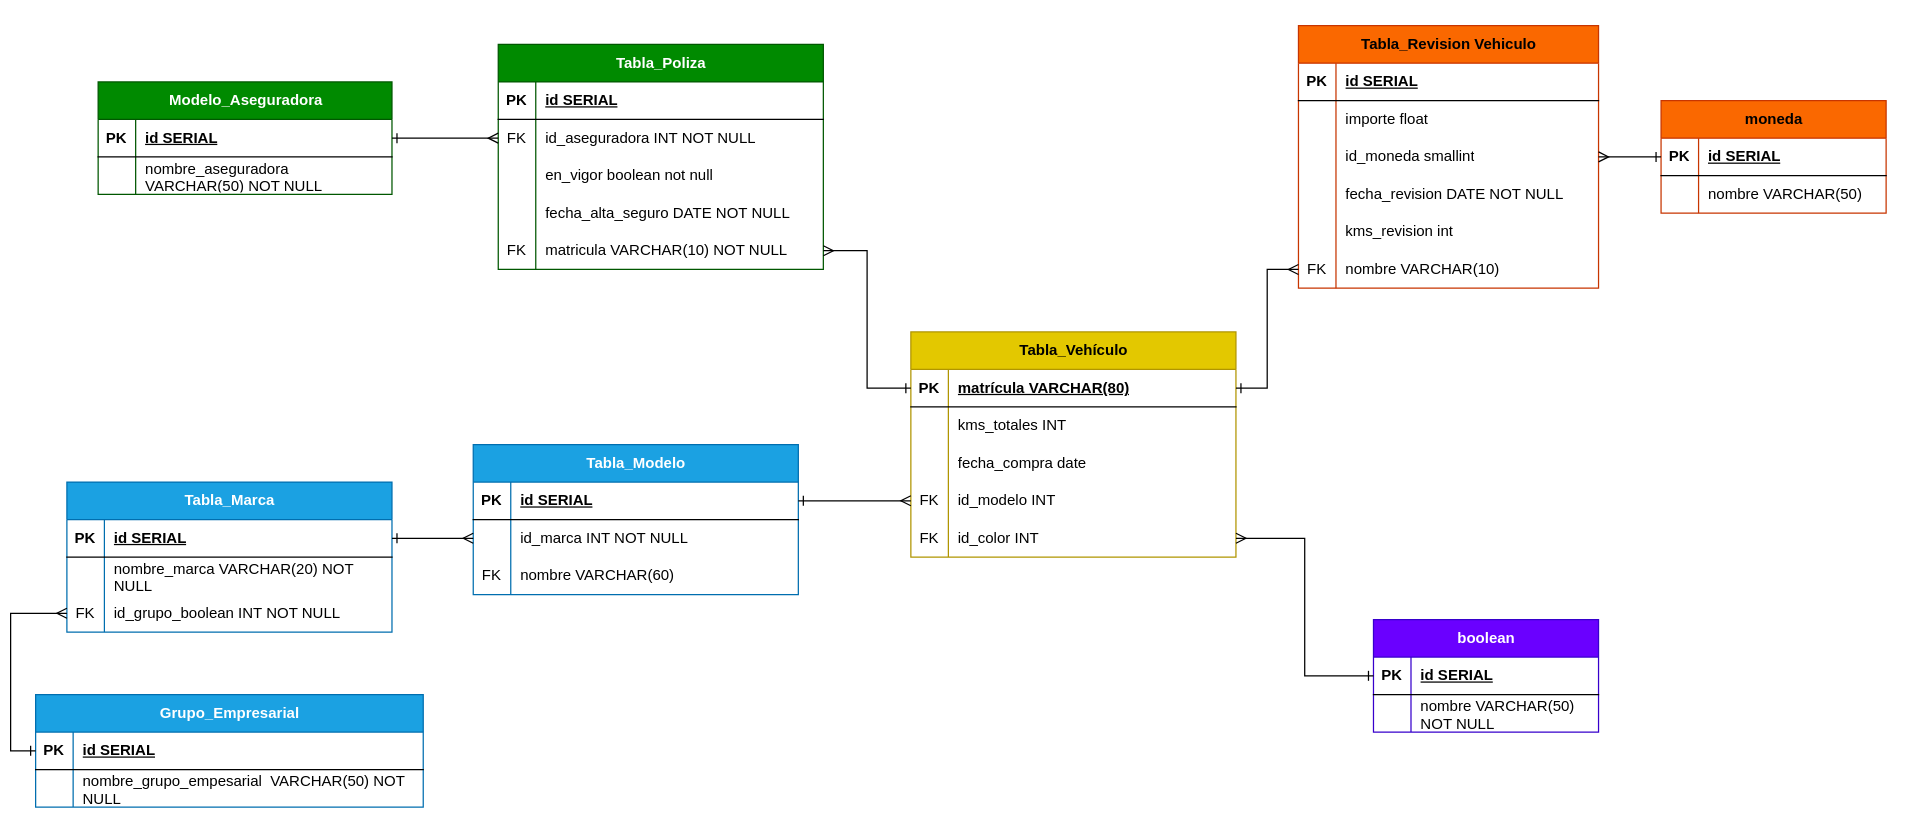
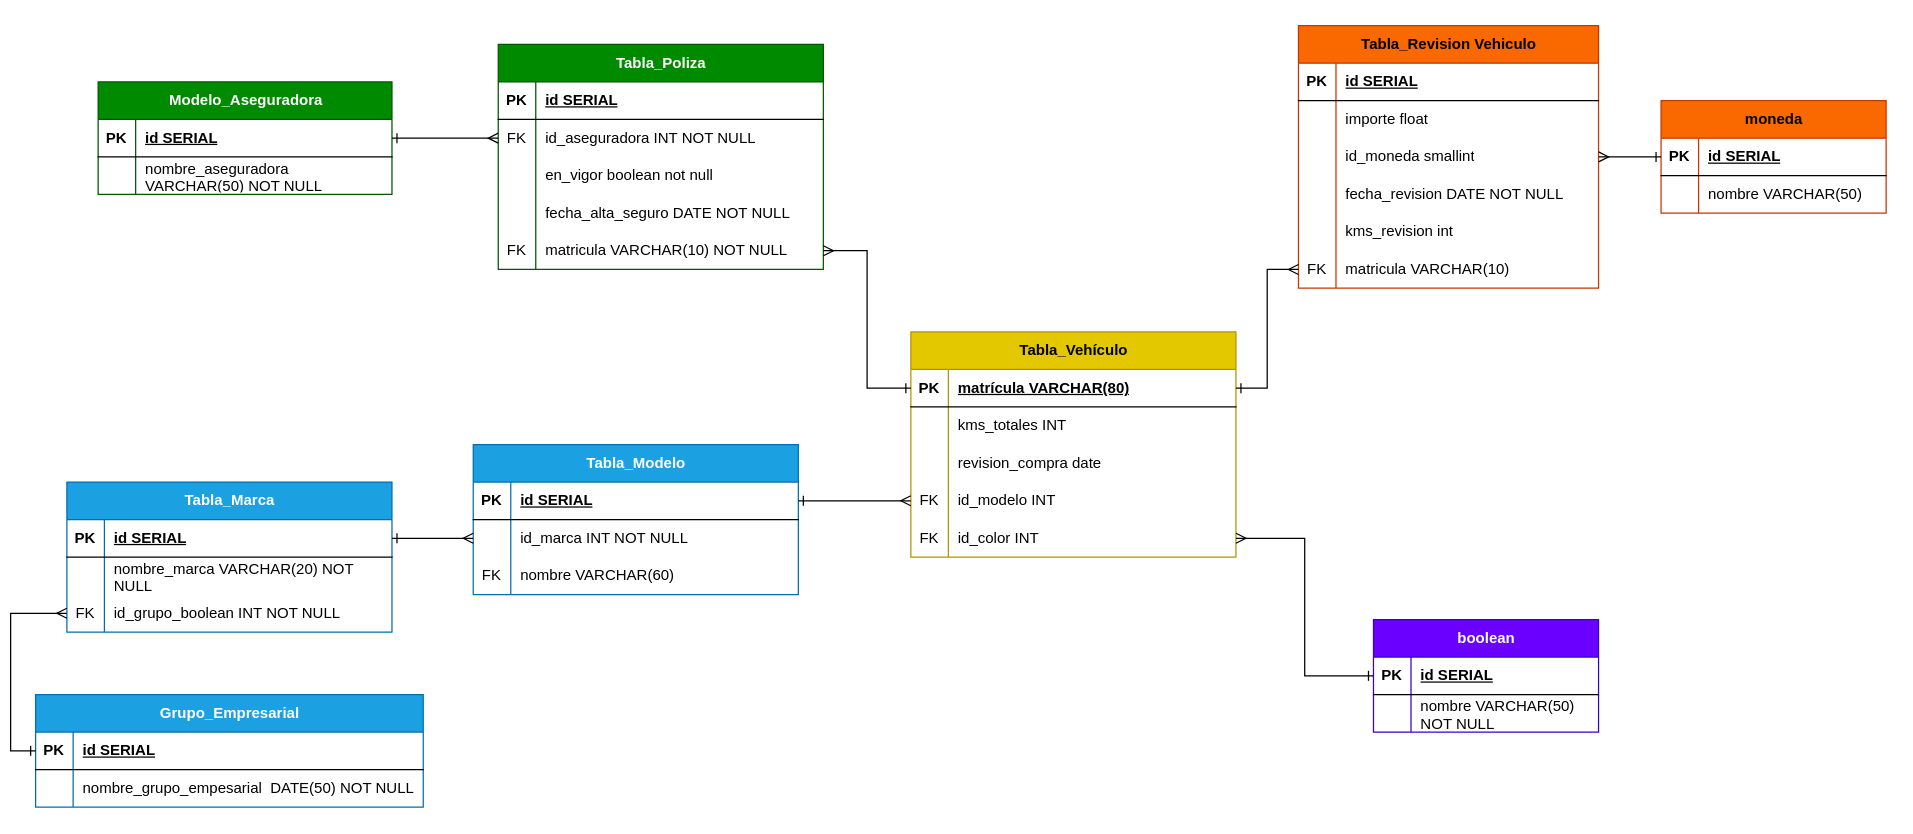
(1419, 269) -> (1428, 269)
(1028, 463) -> (1036, 463)
(253, 788) -> (250, 788)
